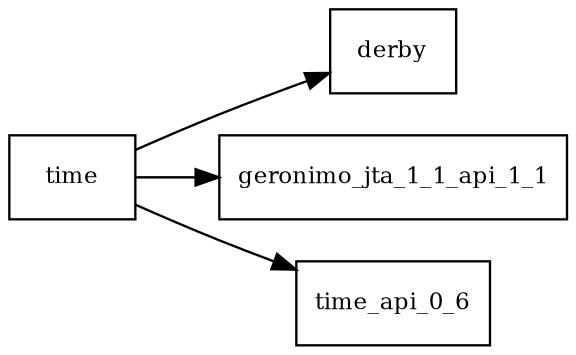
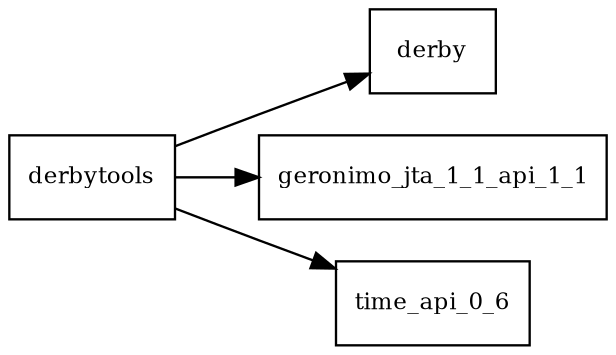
(72, 177) -> (92, 177)
